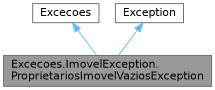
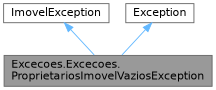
(66, 13) -> (56, 13)
(108, 71) -> (108, 71)
